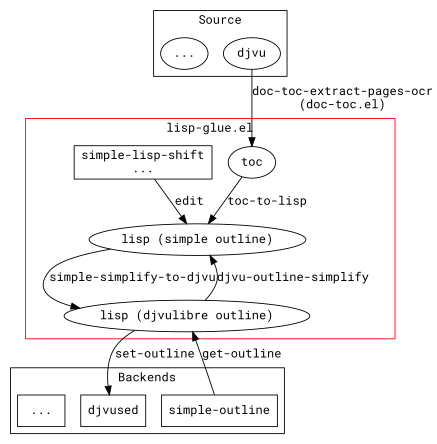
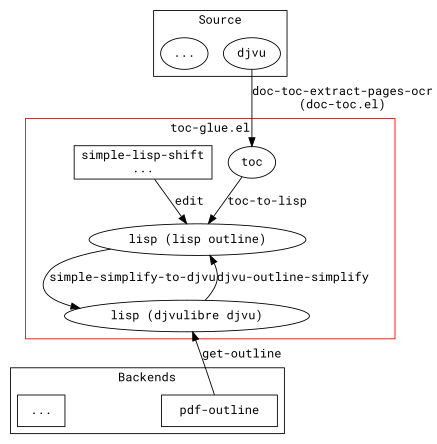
(210, 129) -> (210, 129)
(198, 240) -> (198, 240)
(187, 316) -> (187, 316)
(113, 411) -> none
(219, 411) -> (219, 411)
